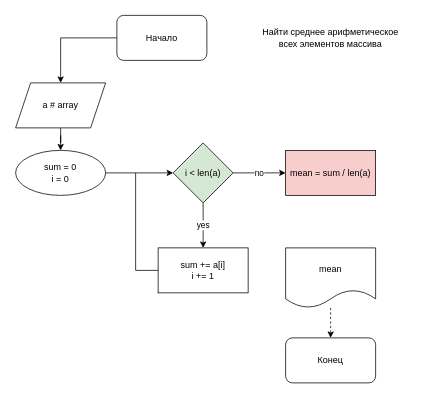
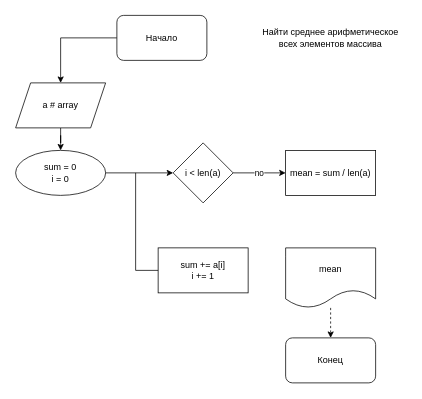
(203, 173) -> (203, 173)
(330, 173) -> (330, 173)
(203, 225) -> none
